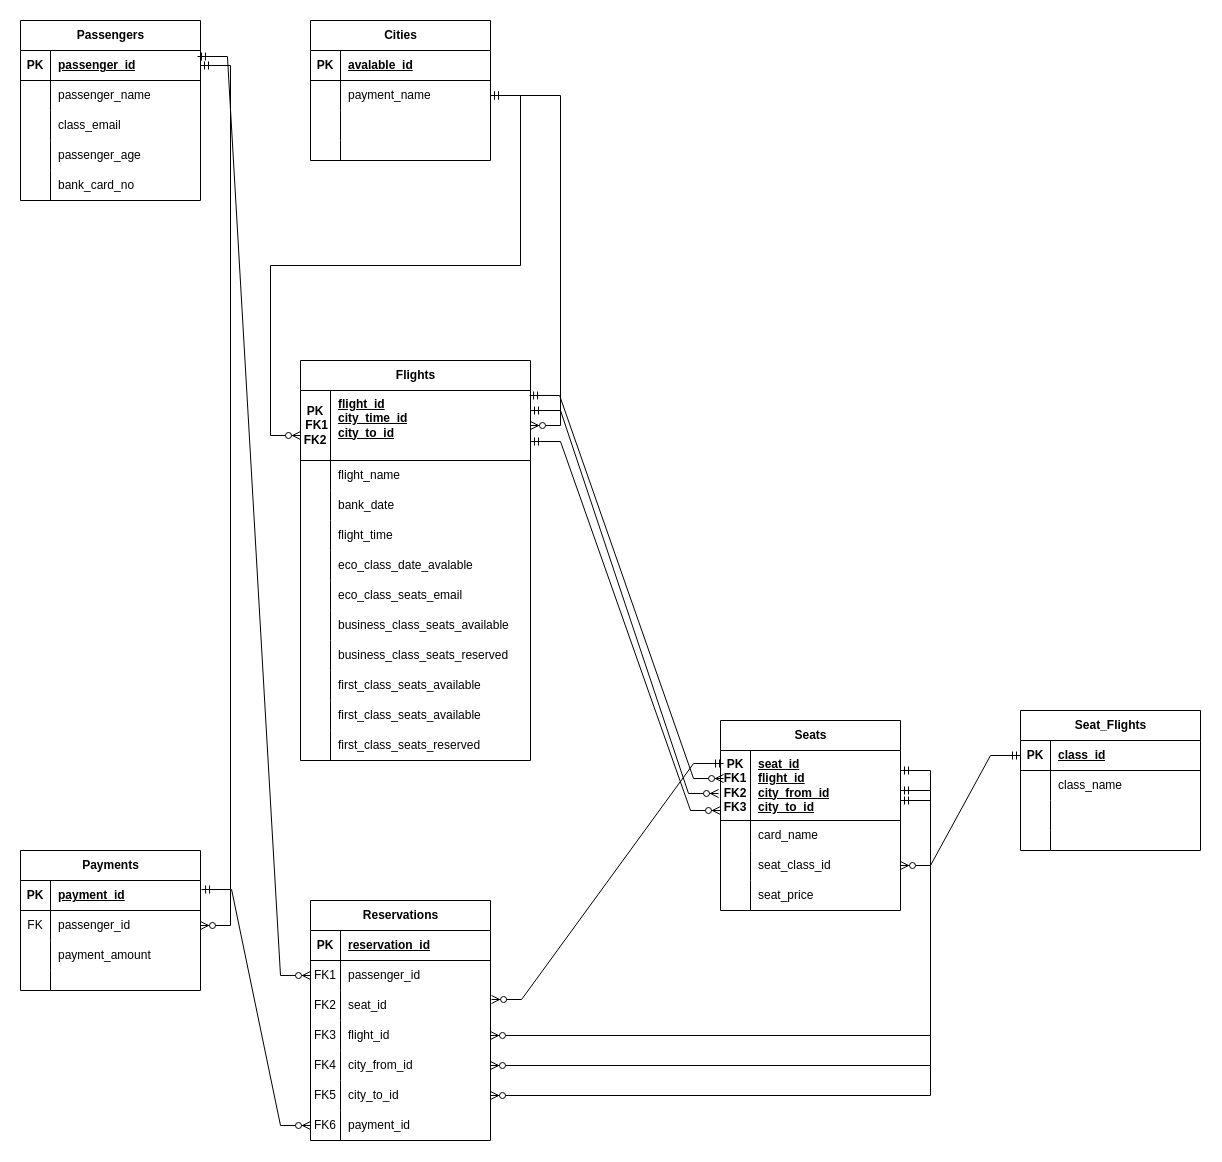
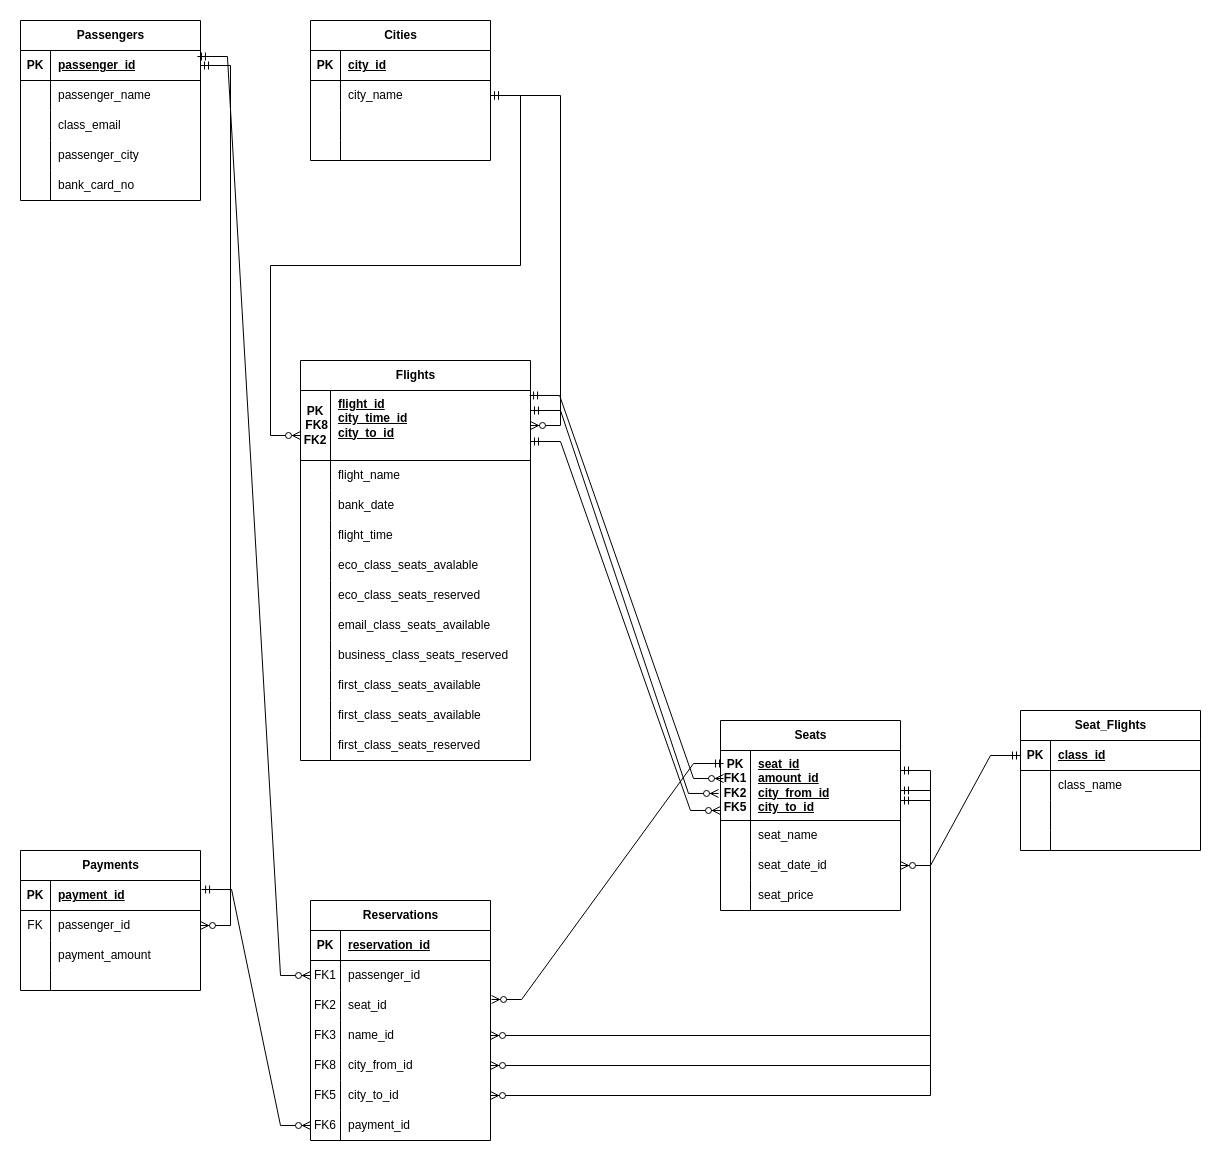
(381, 66) -> (369, 66)
(389, 96) -> (377, 96)
(102, 156) -> (104, 156)
(316, 426) -> (316, 426)
(411, 566) -> (414, 566)
(404, 596) -> (418, 596)
(432, 626) -> (420, 626)
(736, 786) -> (736, 786)
(796, 786) -> (796, 786)
(789, 836) -> (789, 836)
(799, 866) -> (797, 866)
(374, 1036) -> (370, 1036)
(326, 1066) -> (326, 1066)
